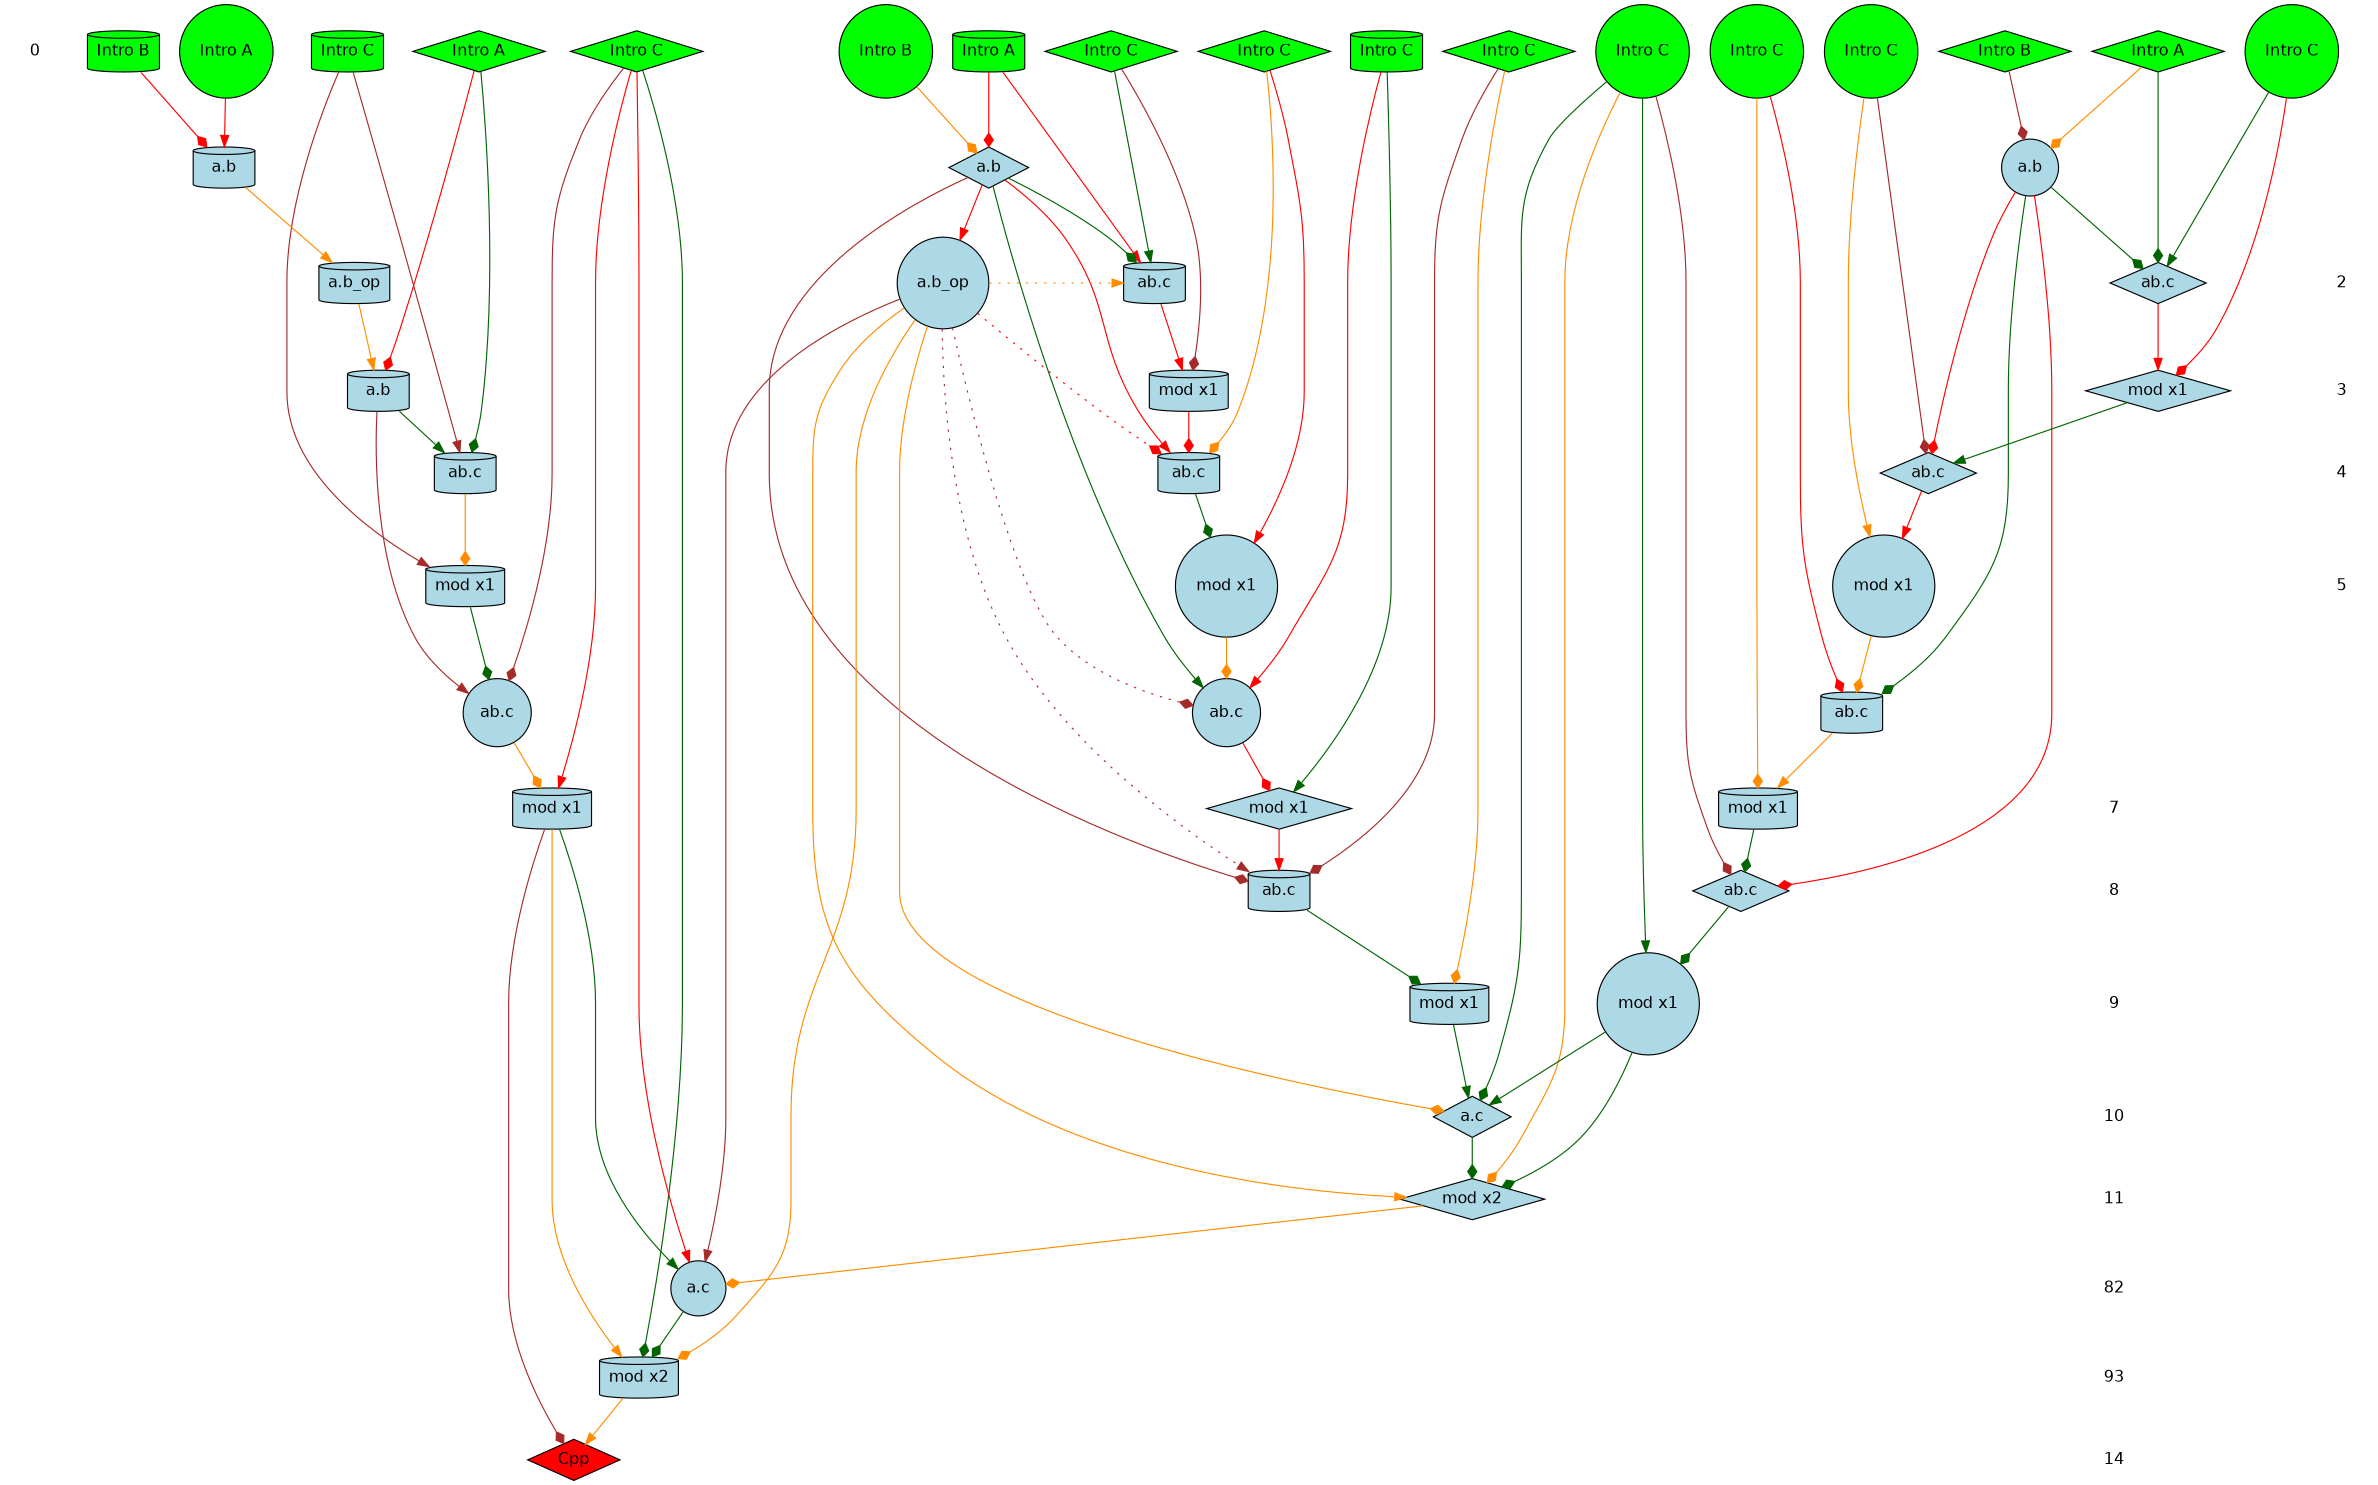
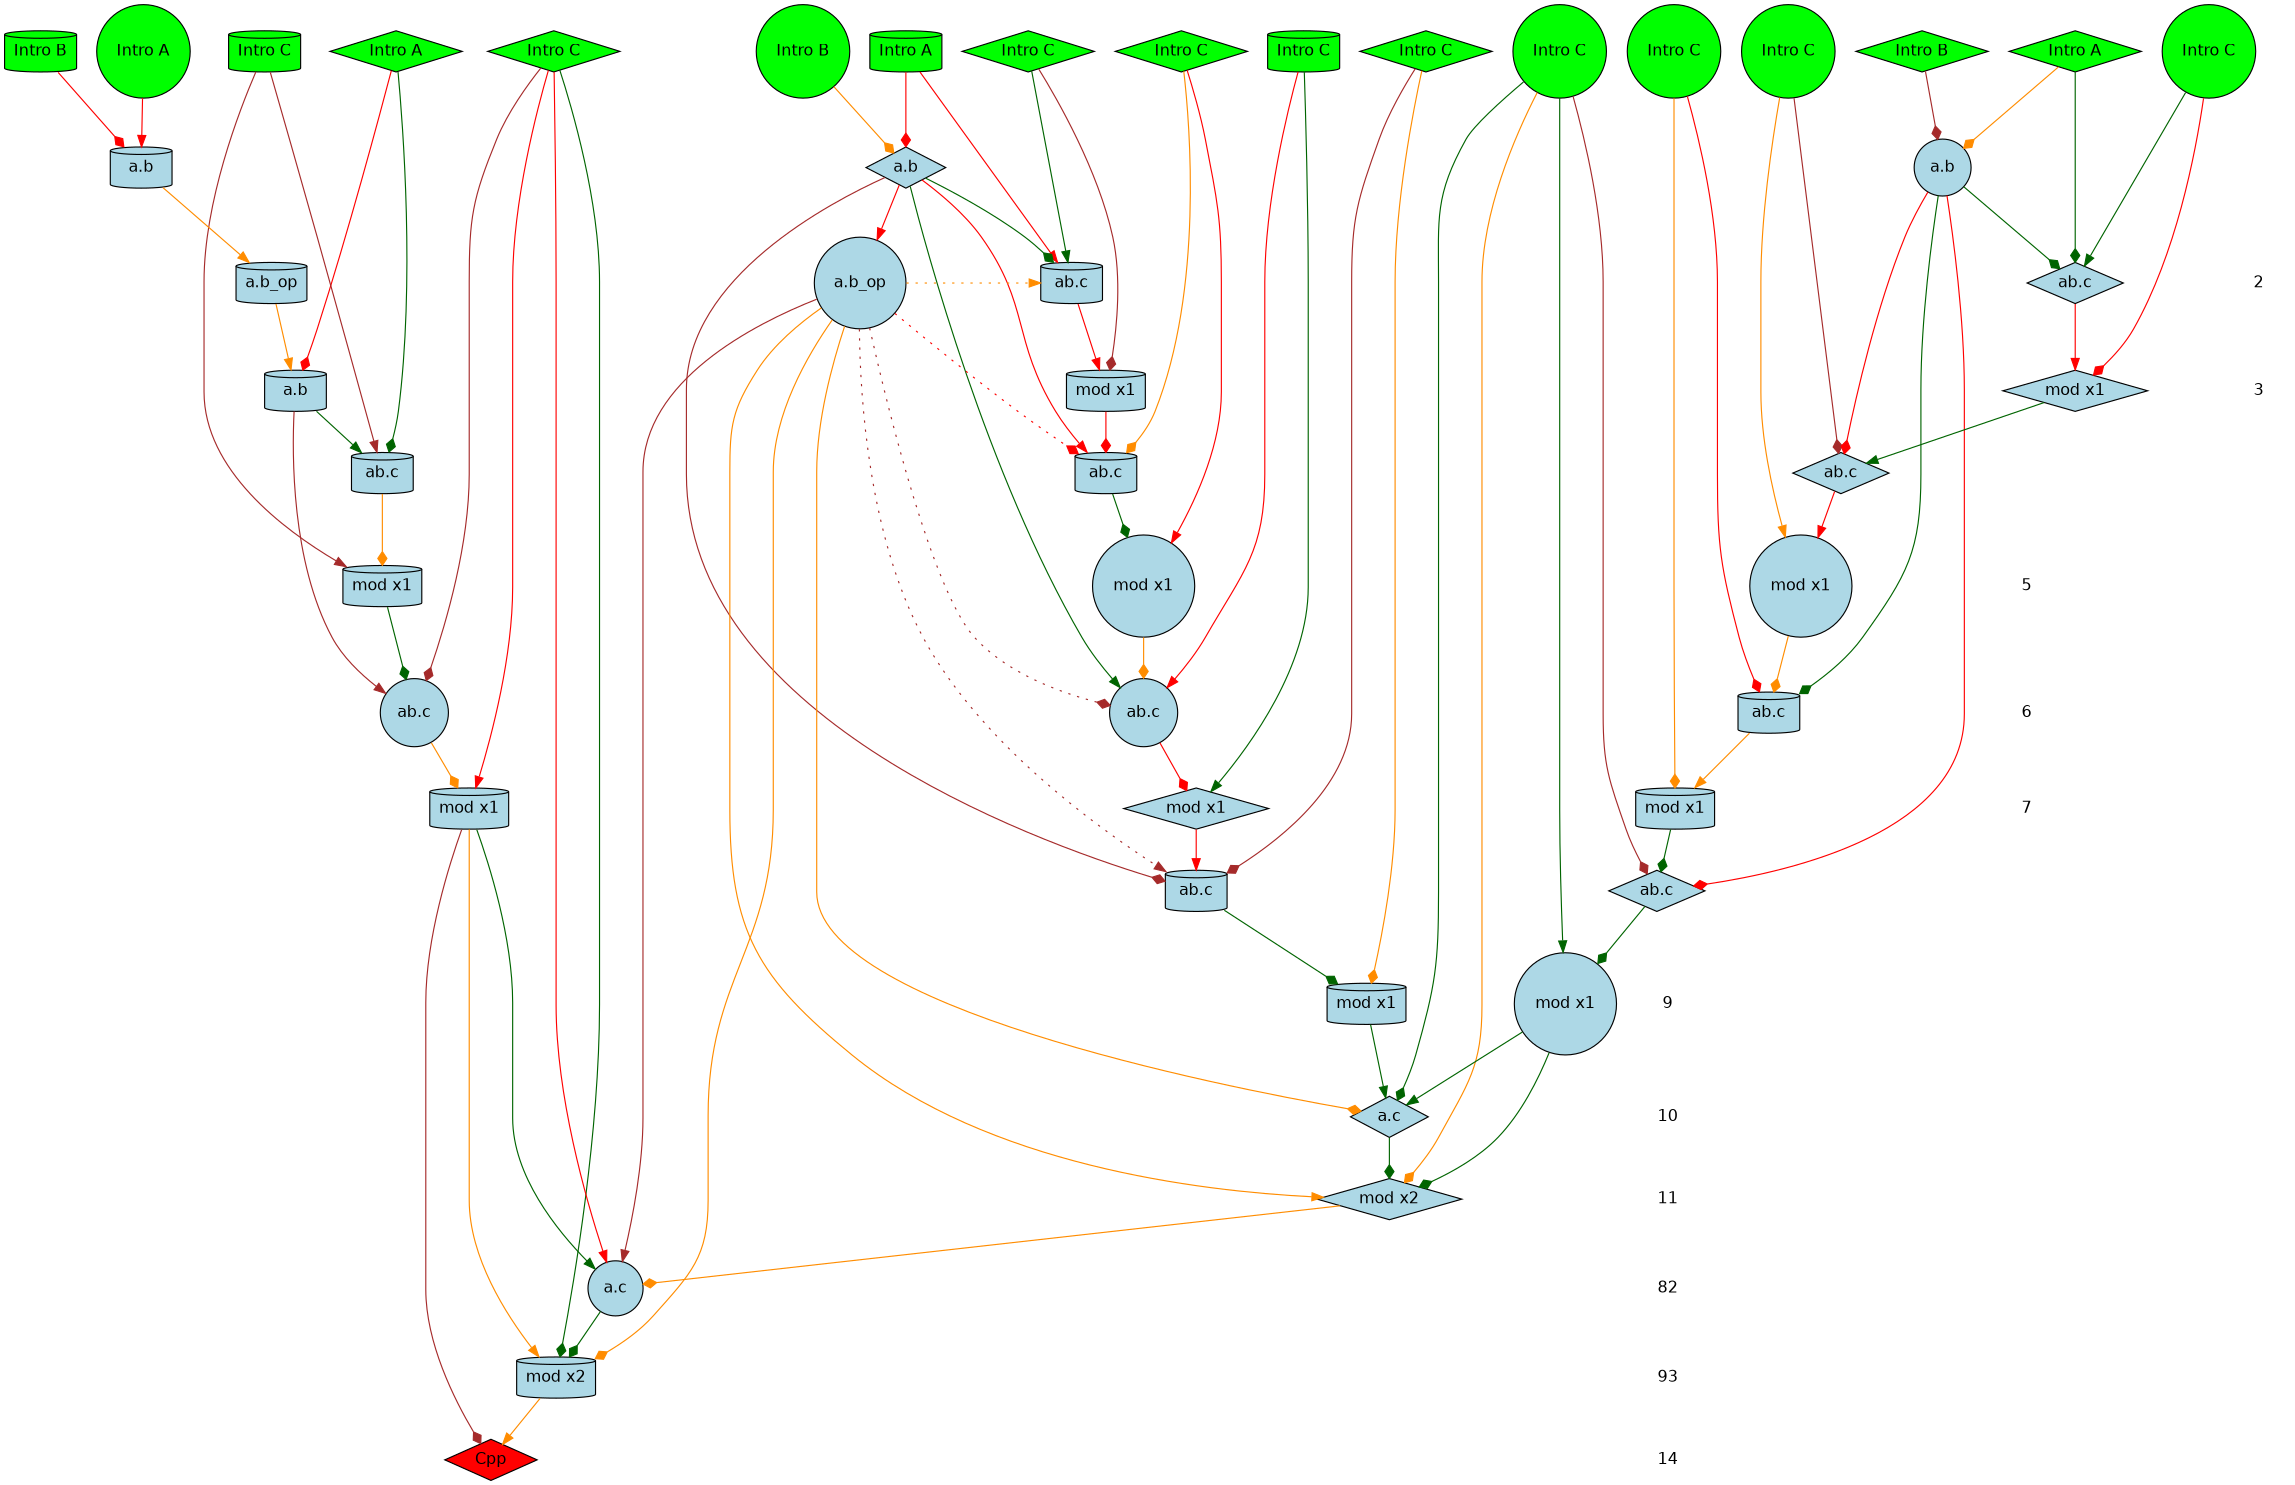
(35, 51) -> none
(2342, 473) -> none
none -> (2027, 713)
(2115, 891) -> none
